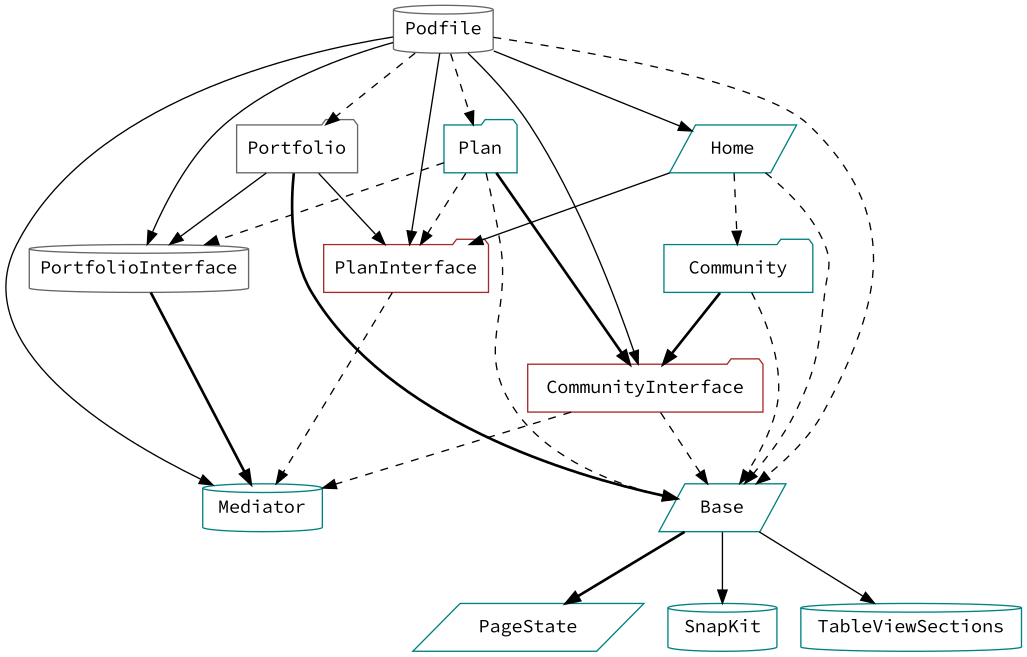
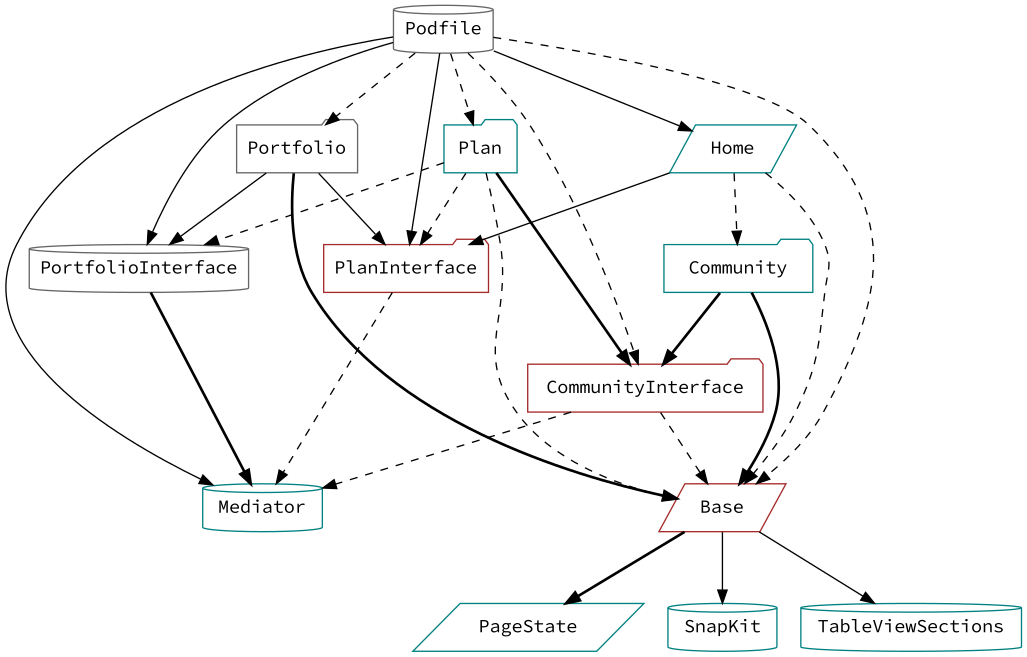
(568, 192) -> (568, 192)
(779, 383) -> (779, 383)
(722, 508) -> (722, 508)
